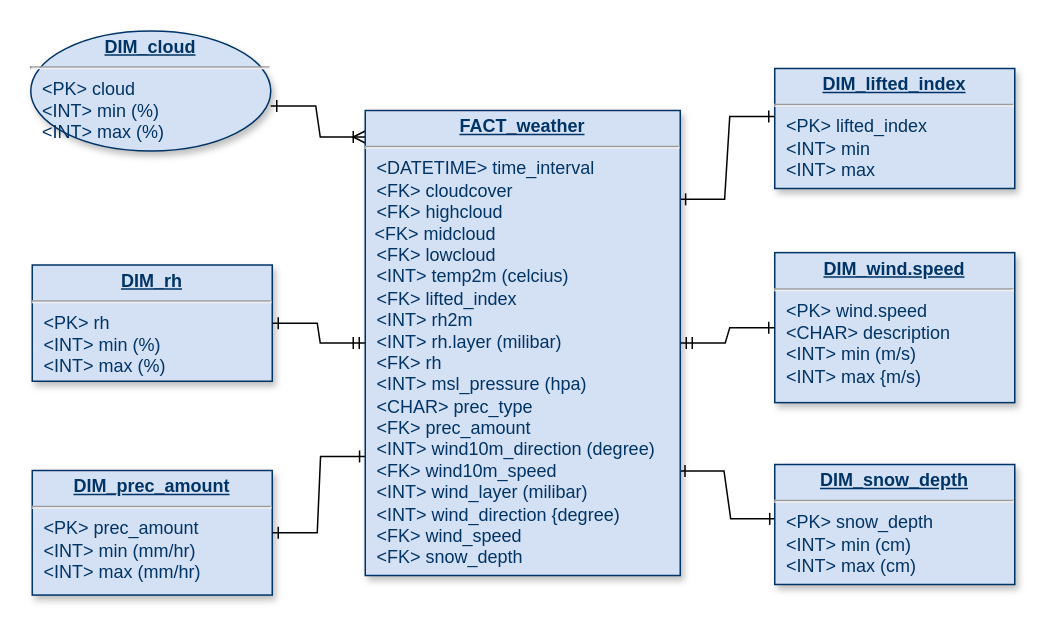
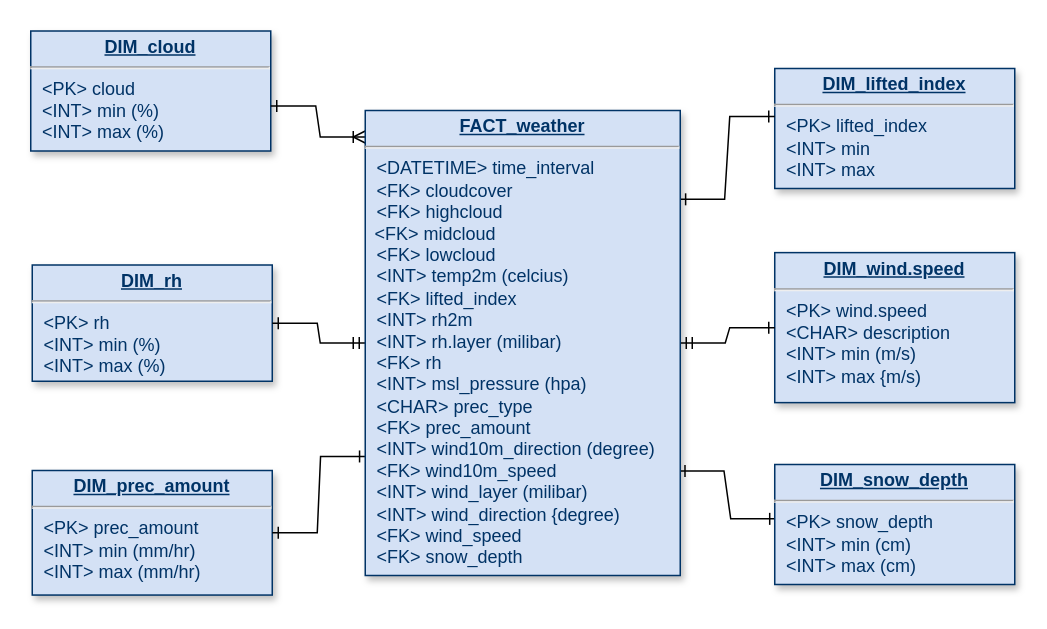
(151, 91) -> (151, 91)
